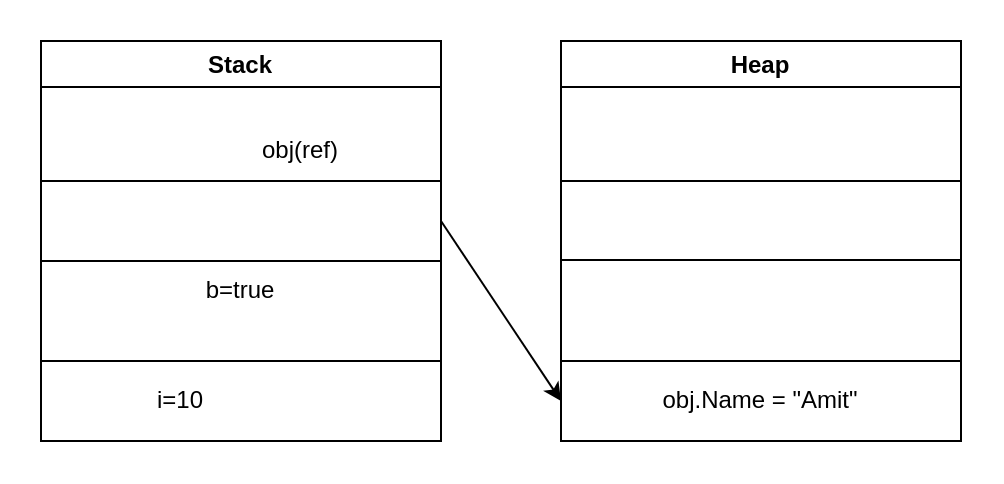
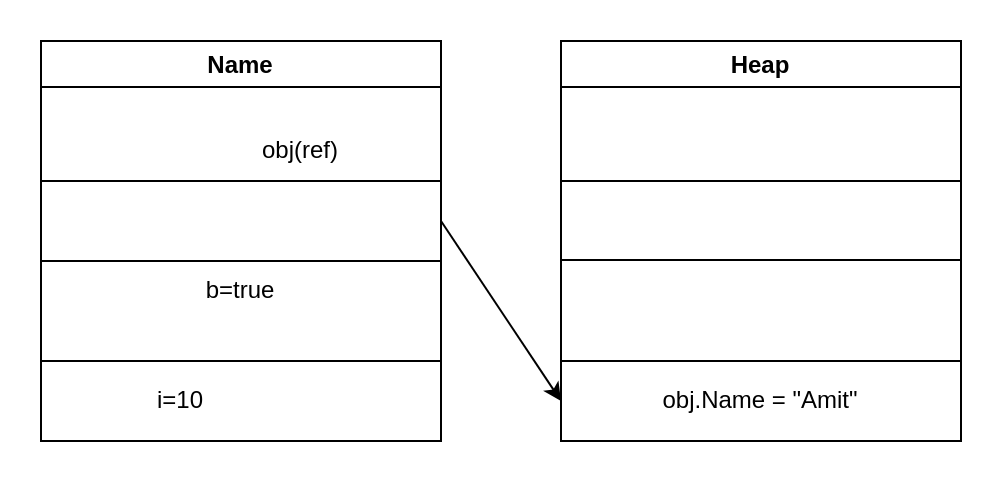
(240, 65) -> (240, 65)
